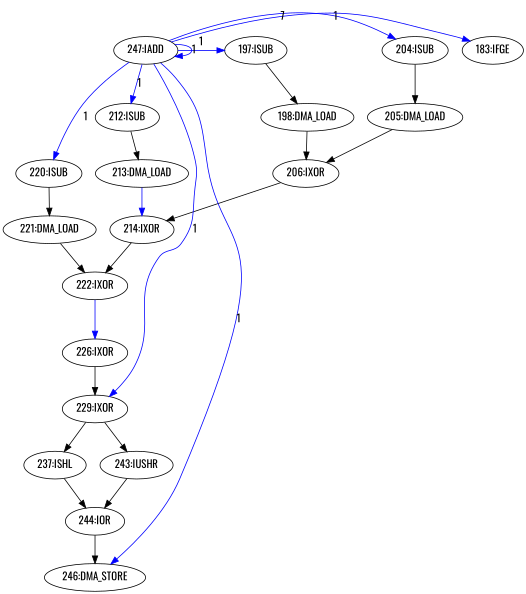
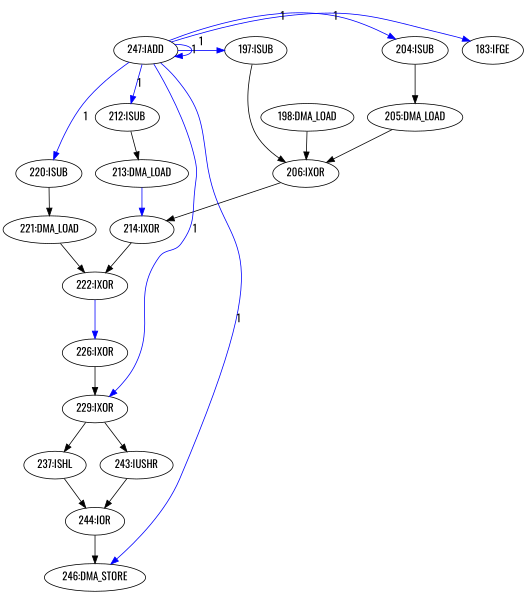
(283, 17) -> (283, 17)
(279, 81) -> (250, 116)
